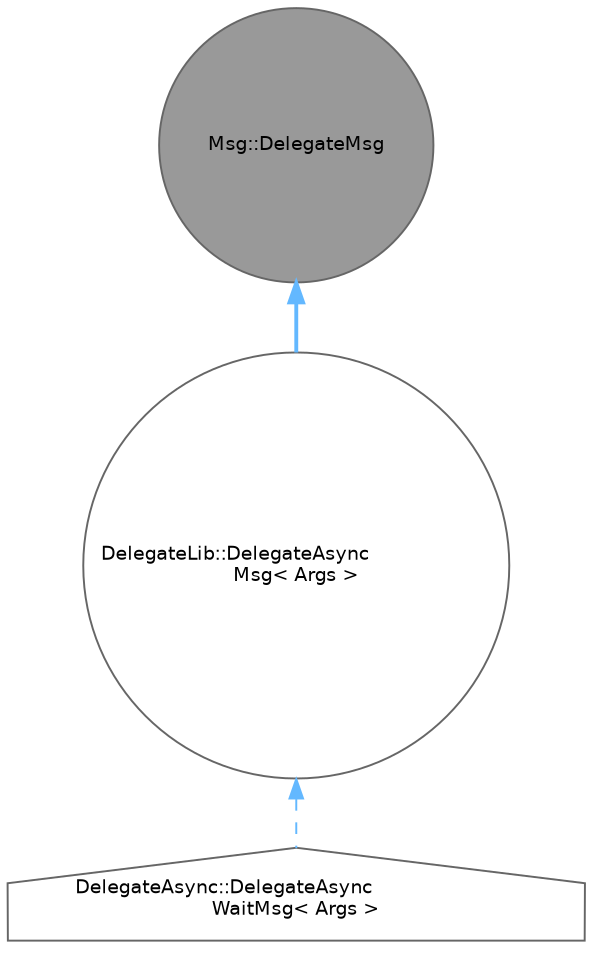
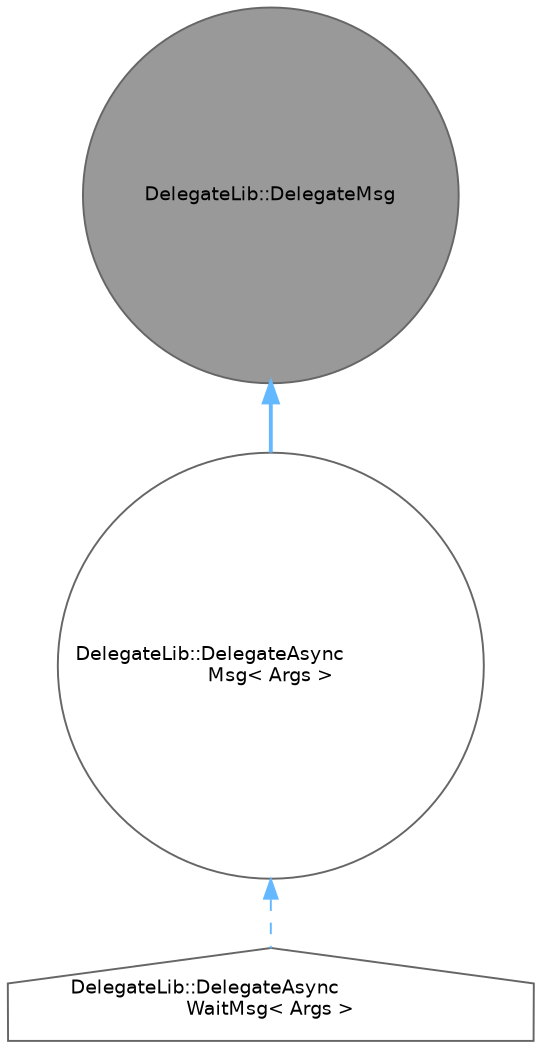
(296, 145) -> (271, 195)
(296, 899) -> (271, 999)
